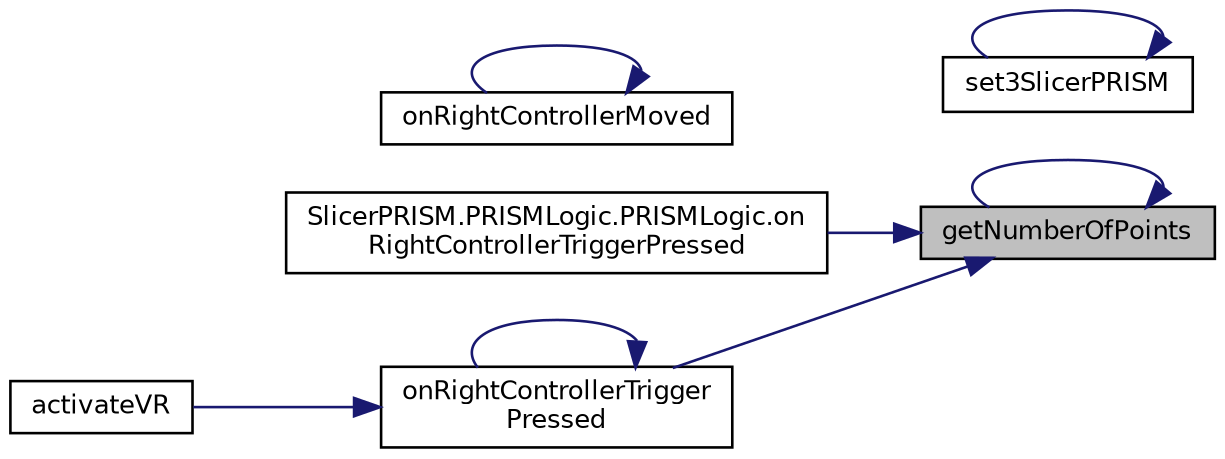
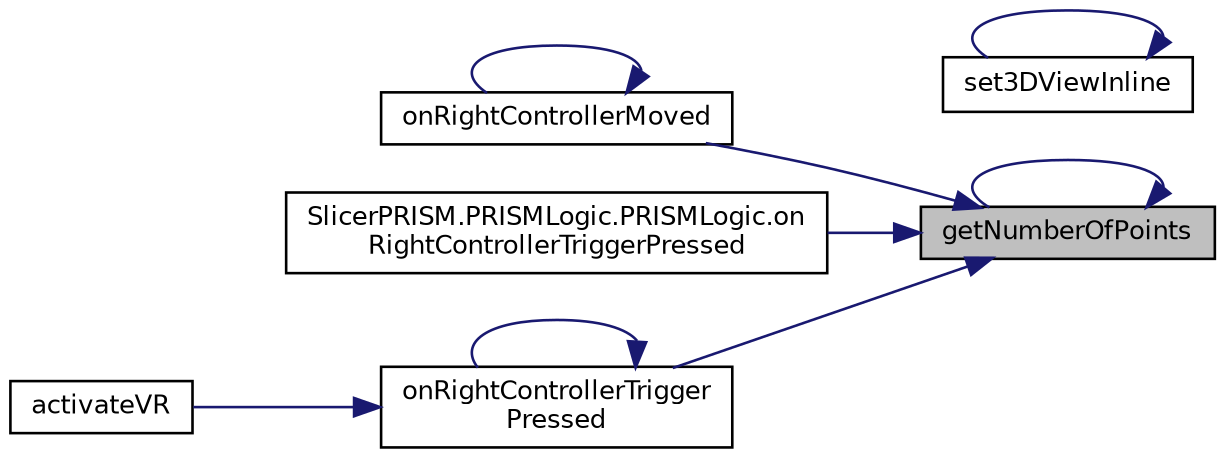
(1068, 85) -> (1068, 85)
none -> (831, 169)
